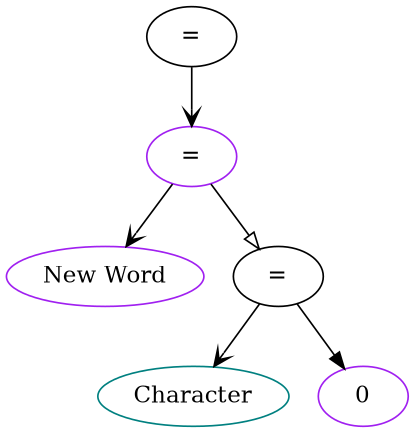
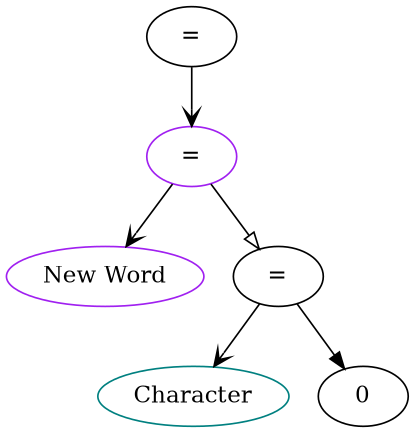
(363, 396) -> (363, 396)
